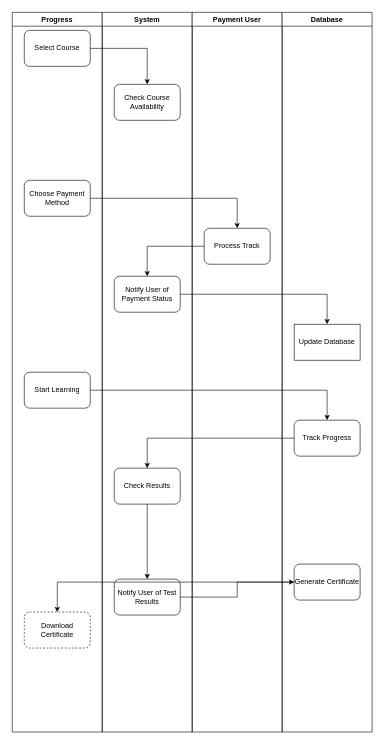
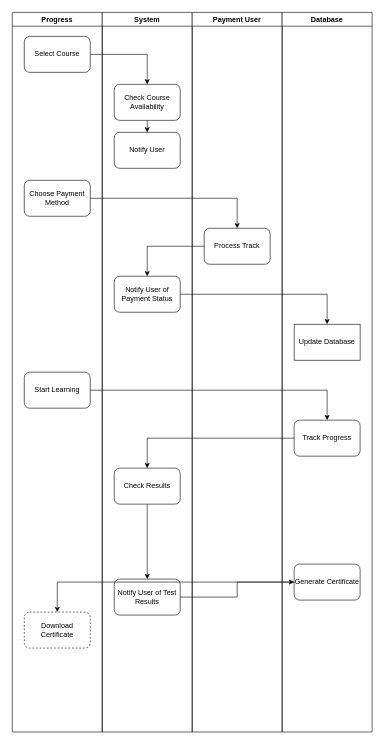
(57, 48) -> (57, 54)
none -> (147, 126)
none -> (147, 150)
